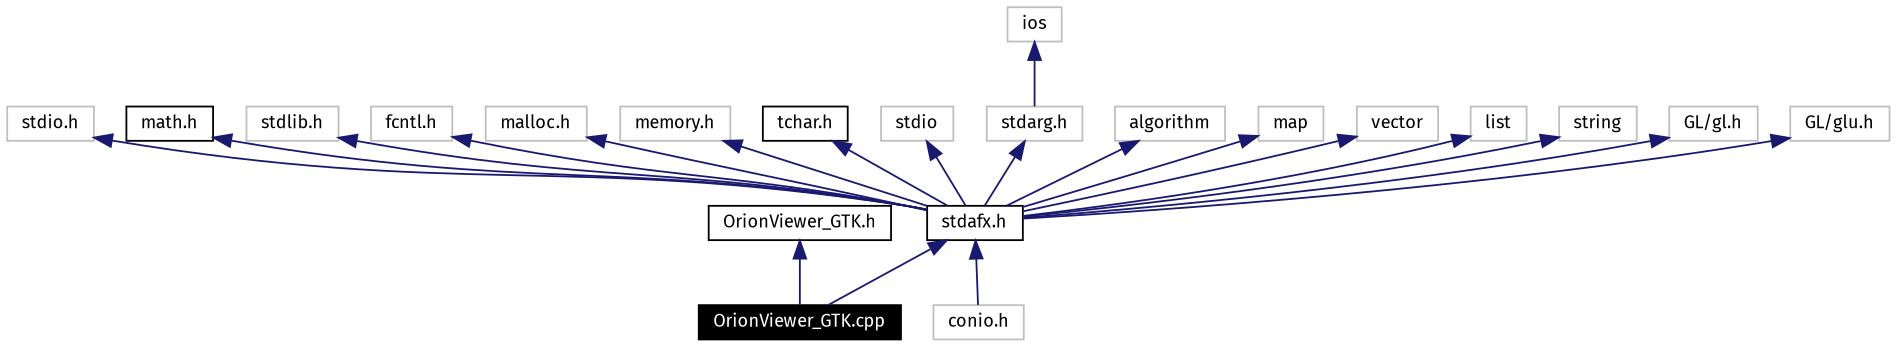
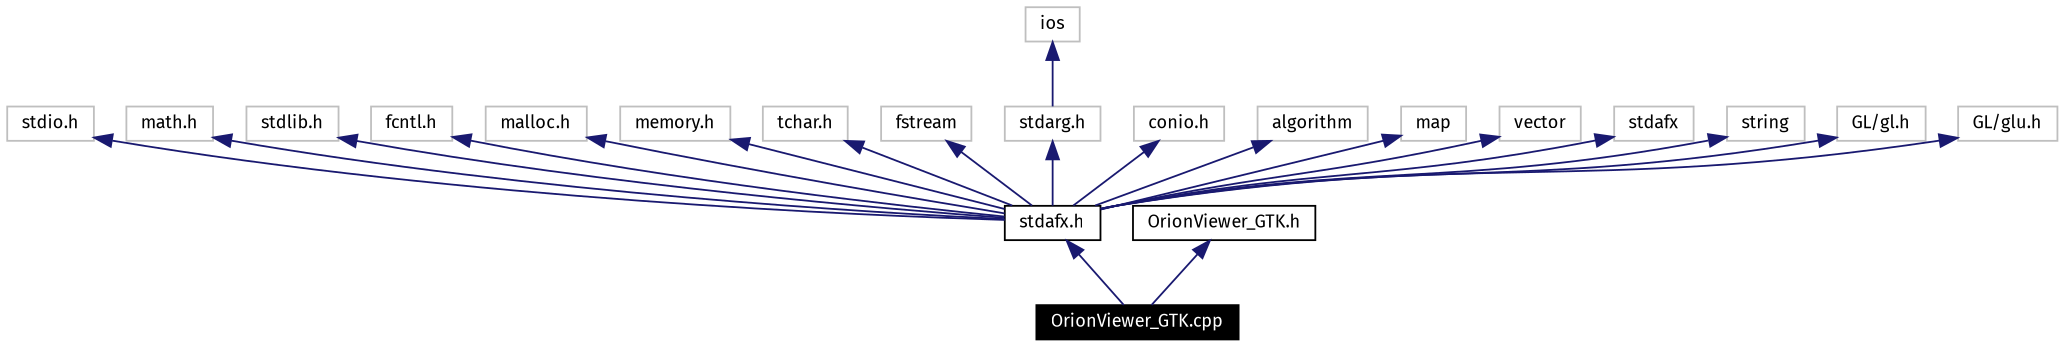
(170, 124) -> (170, 124)
(805, 124) -> (805, 124)
(917, 124) -> (926, 124)
(1499, 124) -> (1654, 124)
(977, 282) -> (1109, 179)
